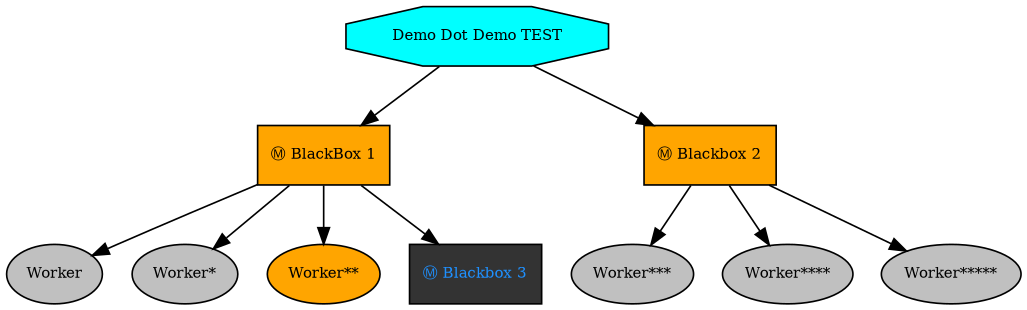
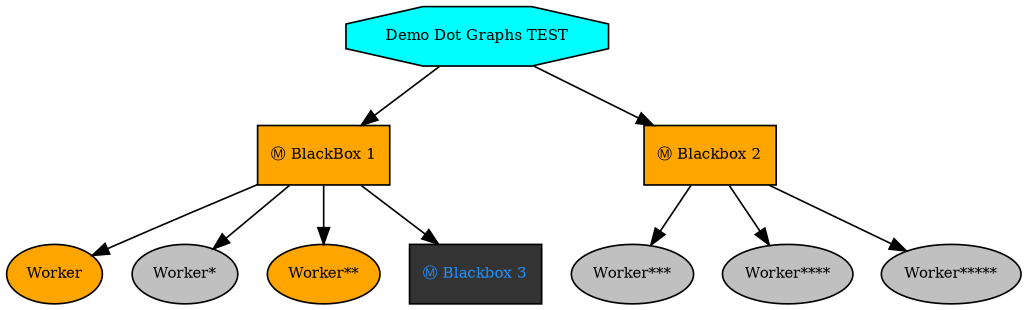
(477, 36) -> (477, 36)
(54, 274) -> (54, 274)
